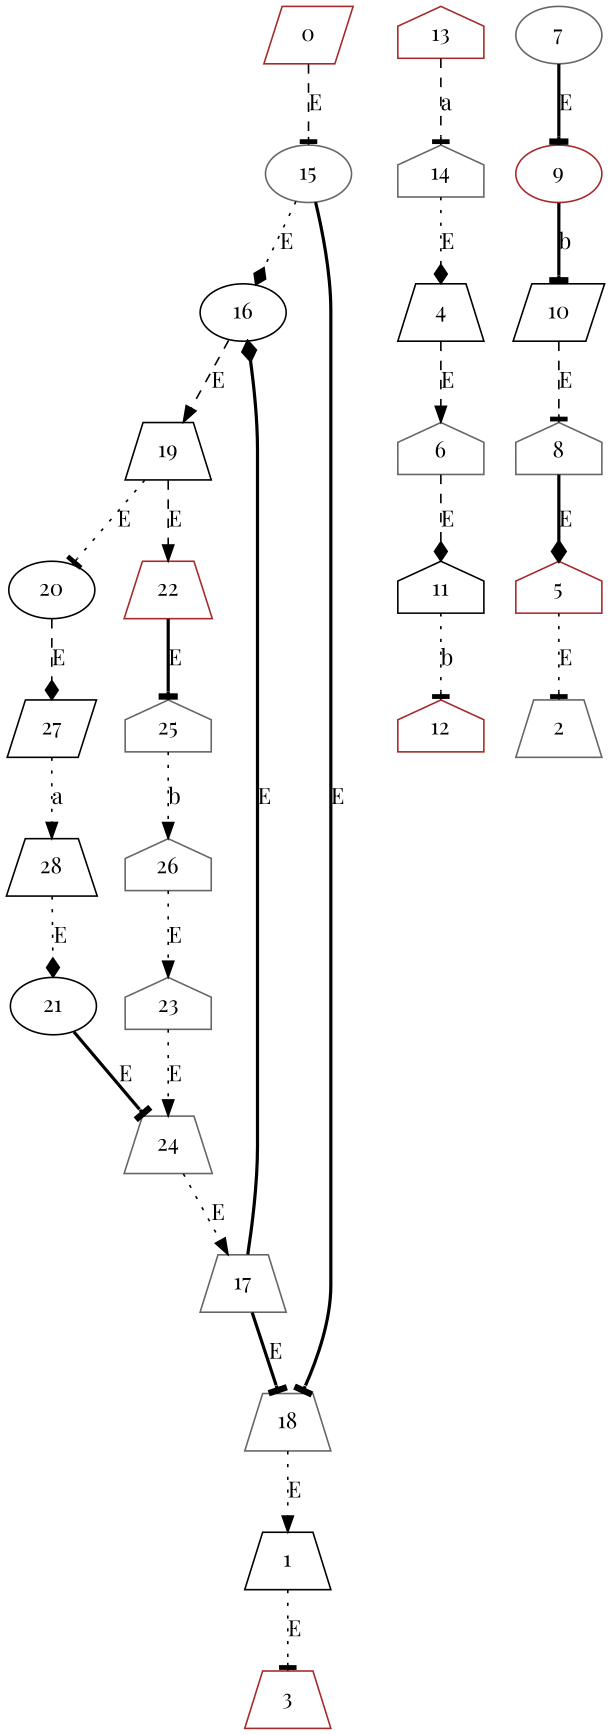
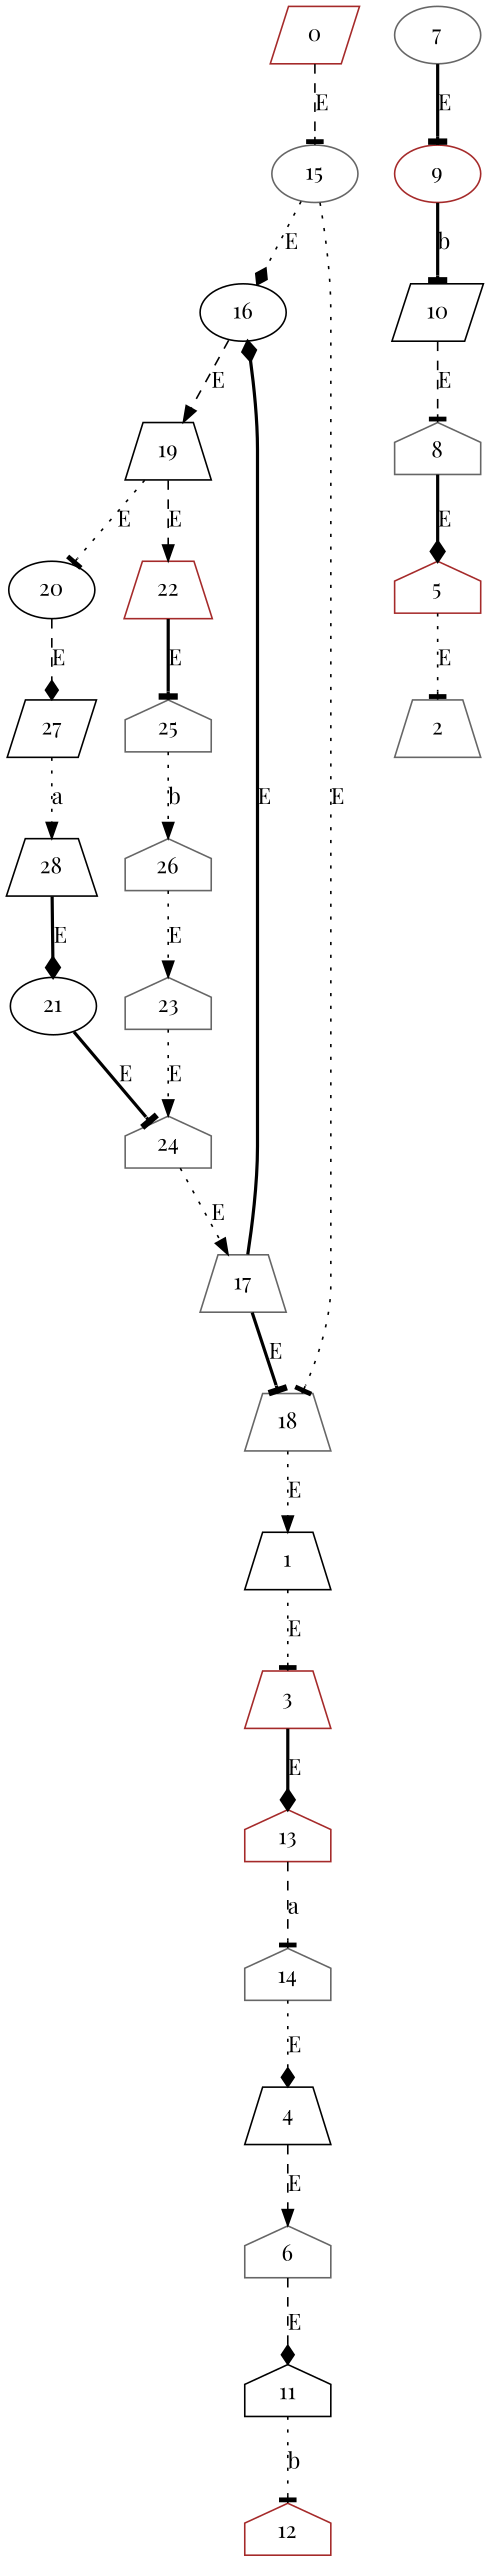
(331, 795) -> (331, 796)
(52, 927) -> (52, 927)
(168, 1145) -> (168, 1145)
none -> (288, 1759)
